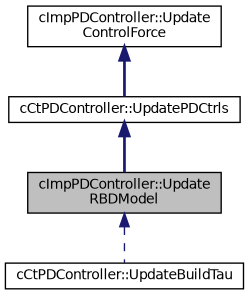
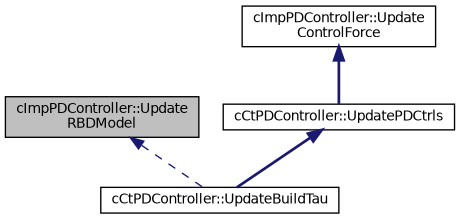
(124, 154) -> (273, 163)
